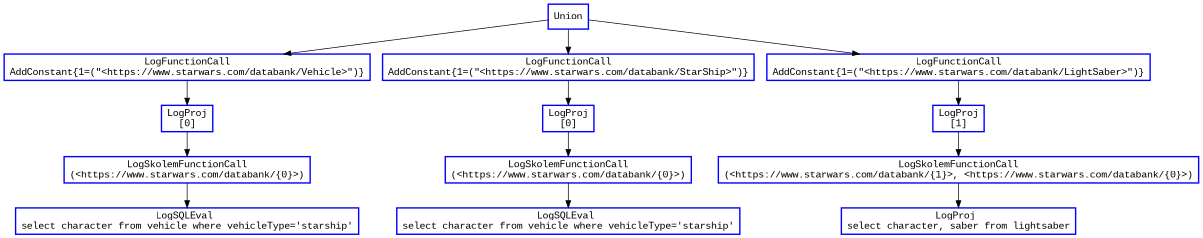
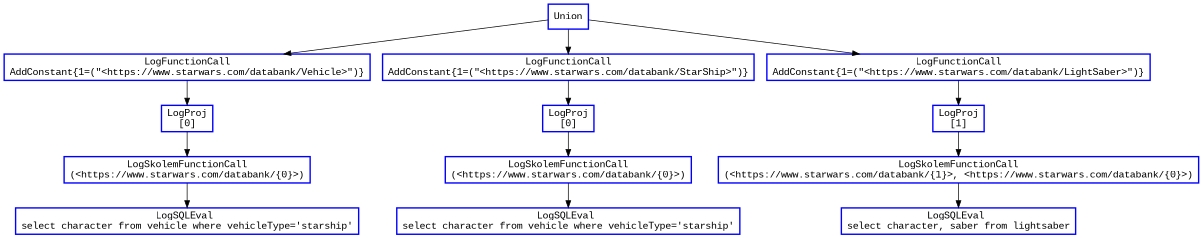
(958, 221) -> (958, 221)
